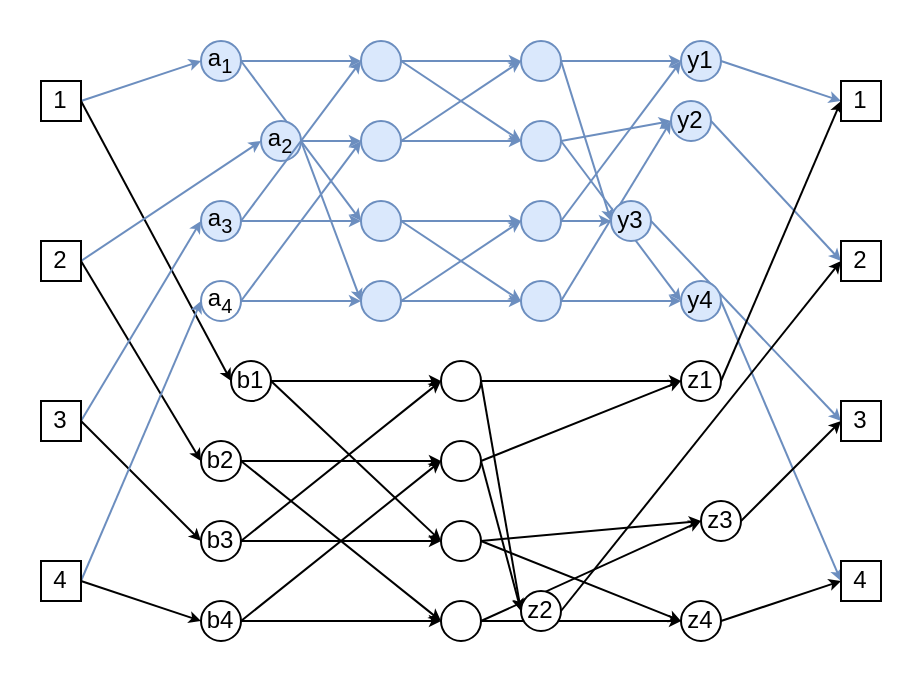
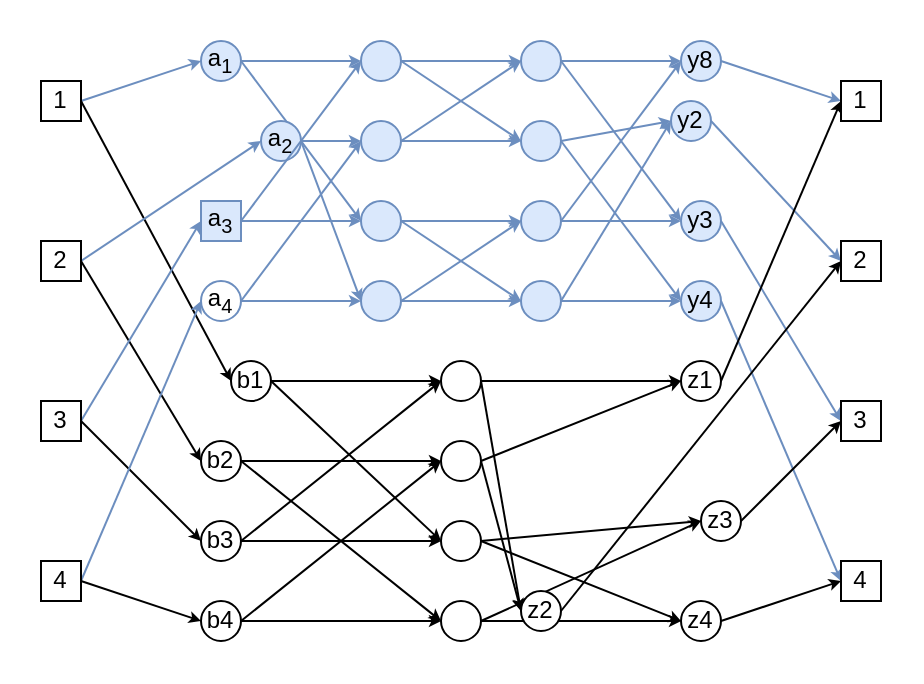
(701, 61) -> (701, 61)
(221, 221) -> (221, 221)
(631, 221) -> (701, 221)
